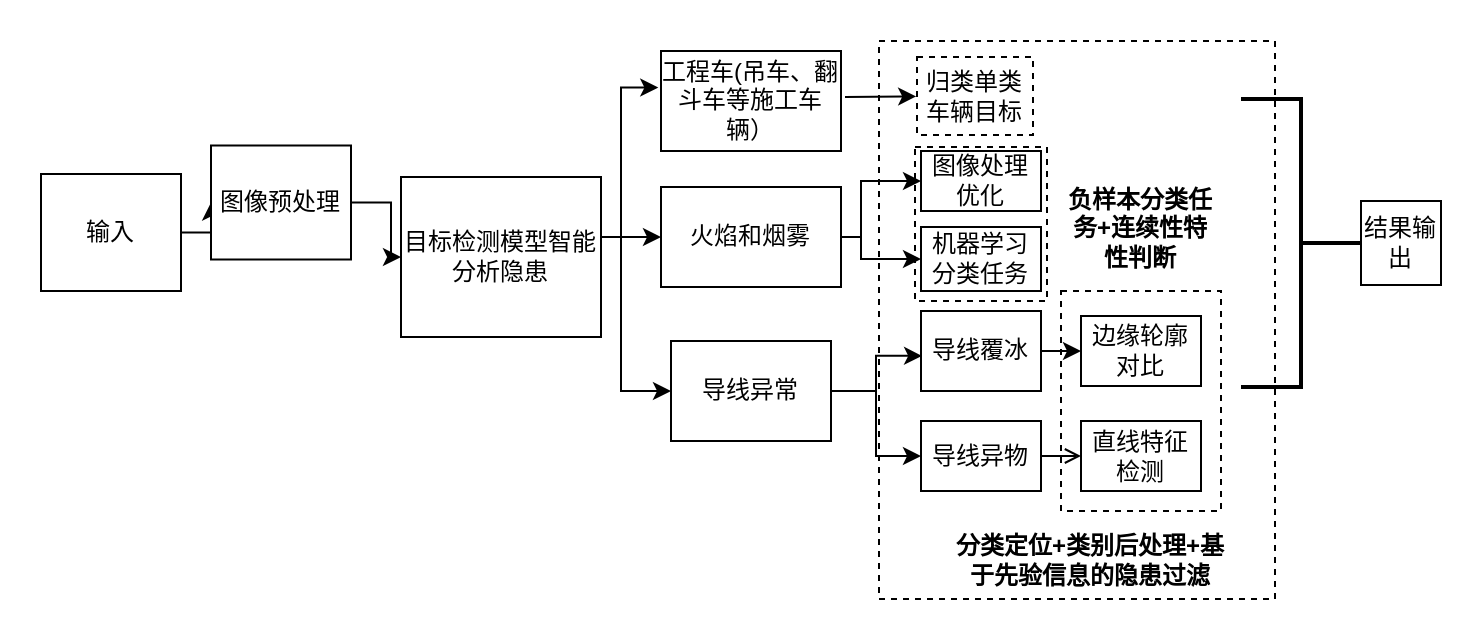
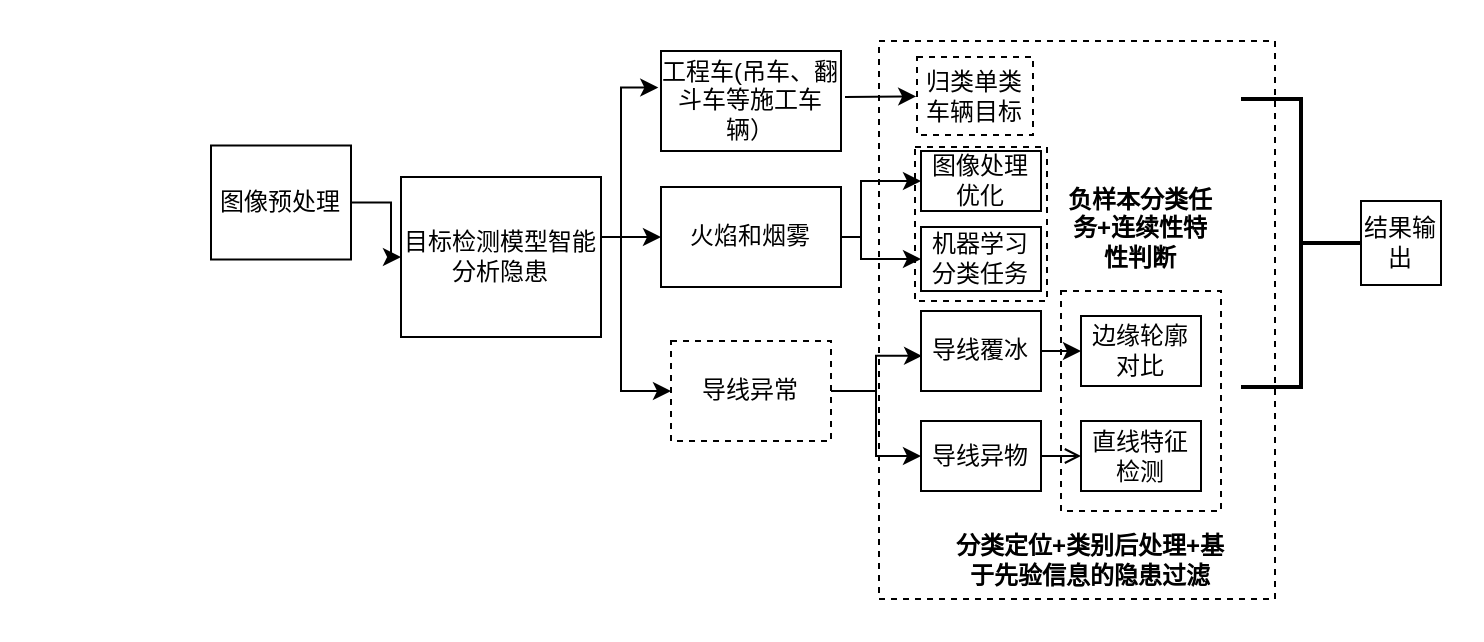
(111, 233) -> none
(198, 233) -> none
(751, 391) -> (751, 391)
